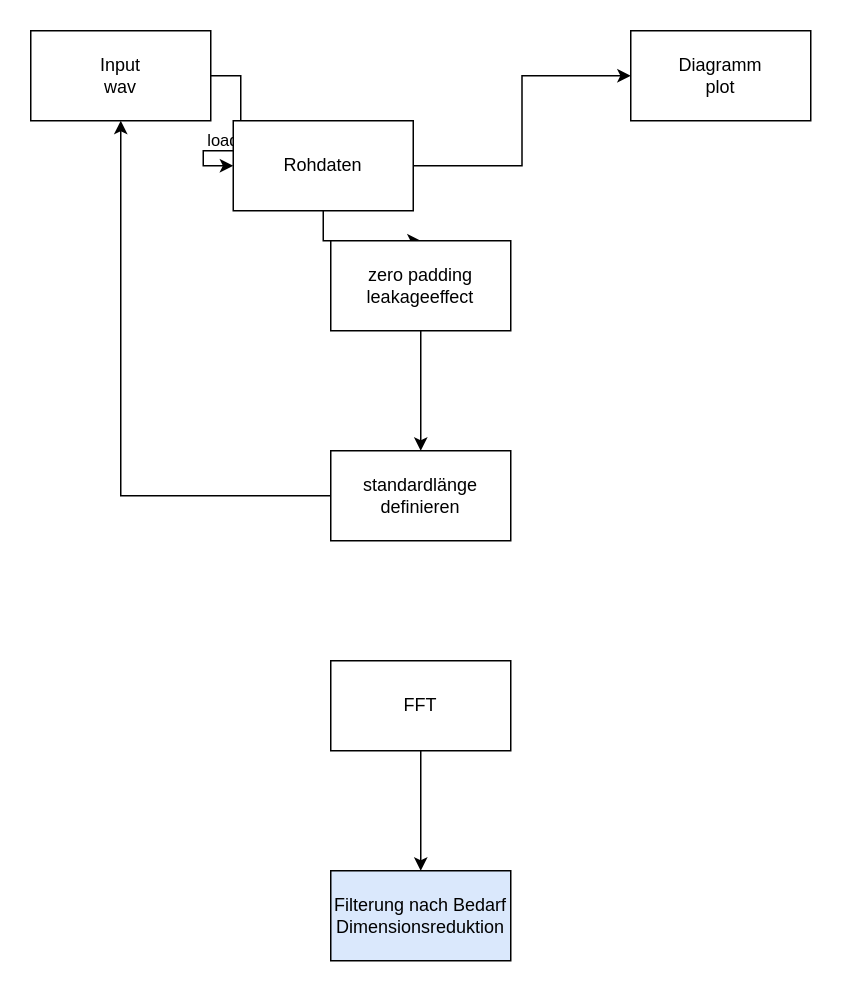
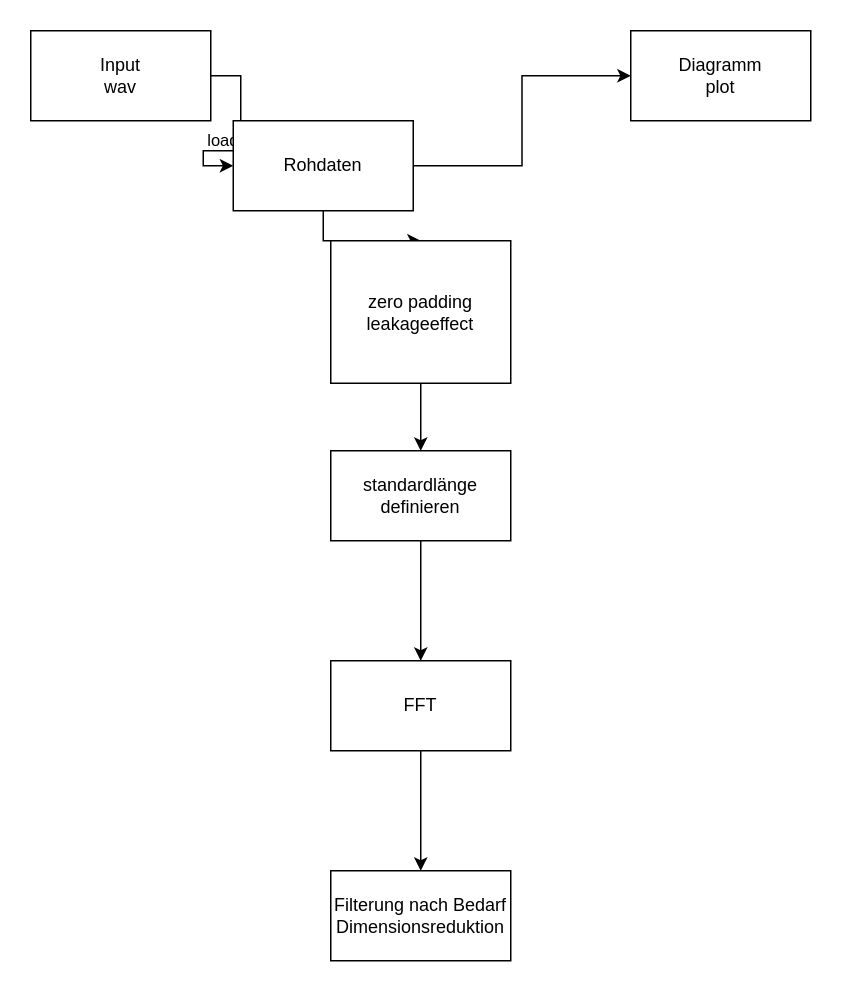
(421, 286) -> (421, 312)
(121, 419) -> (421, 596)
(421, 916) -> (421, 916)
